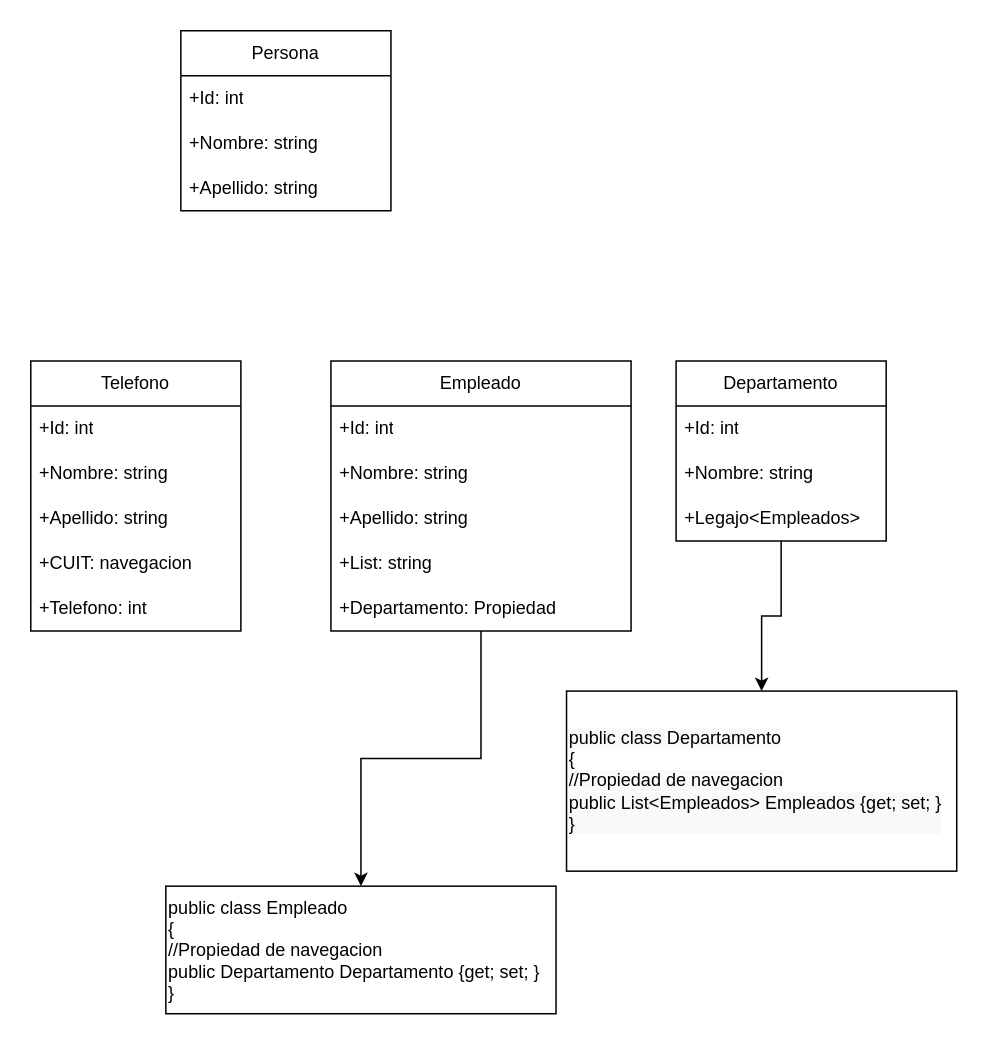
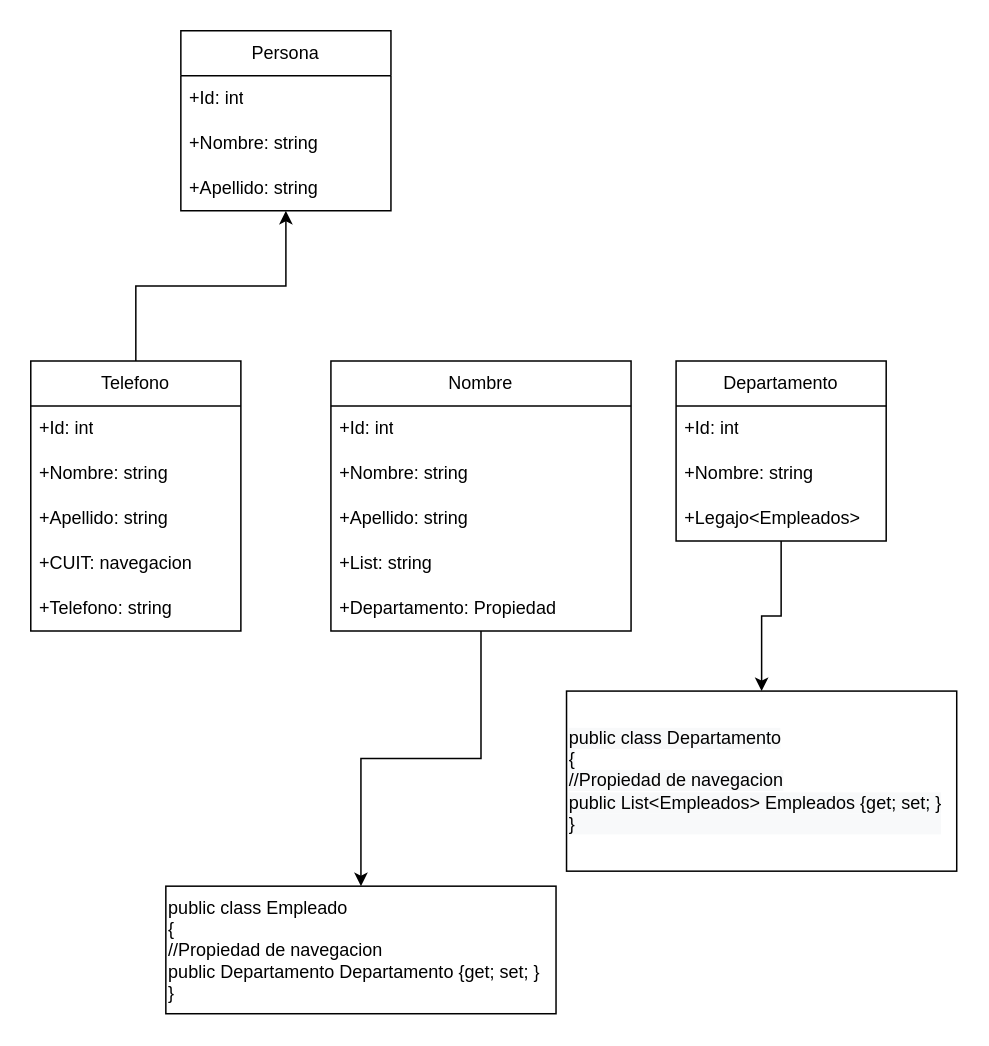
none -> (206, 286)
(481, 383) -> (481, 383)
(101, 608) -> (116, 608)
